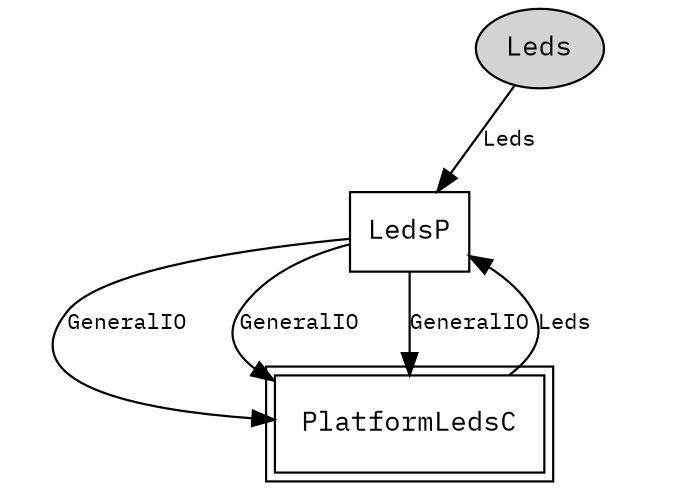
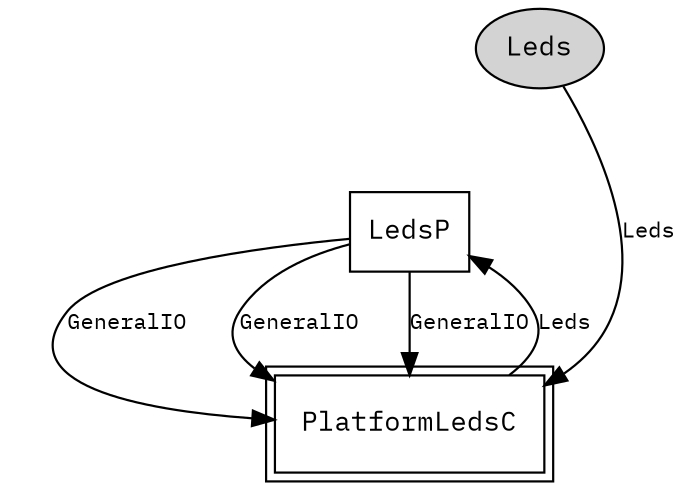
(483, 129) -> (620, 234)
